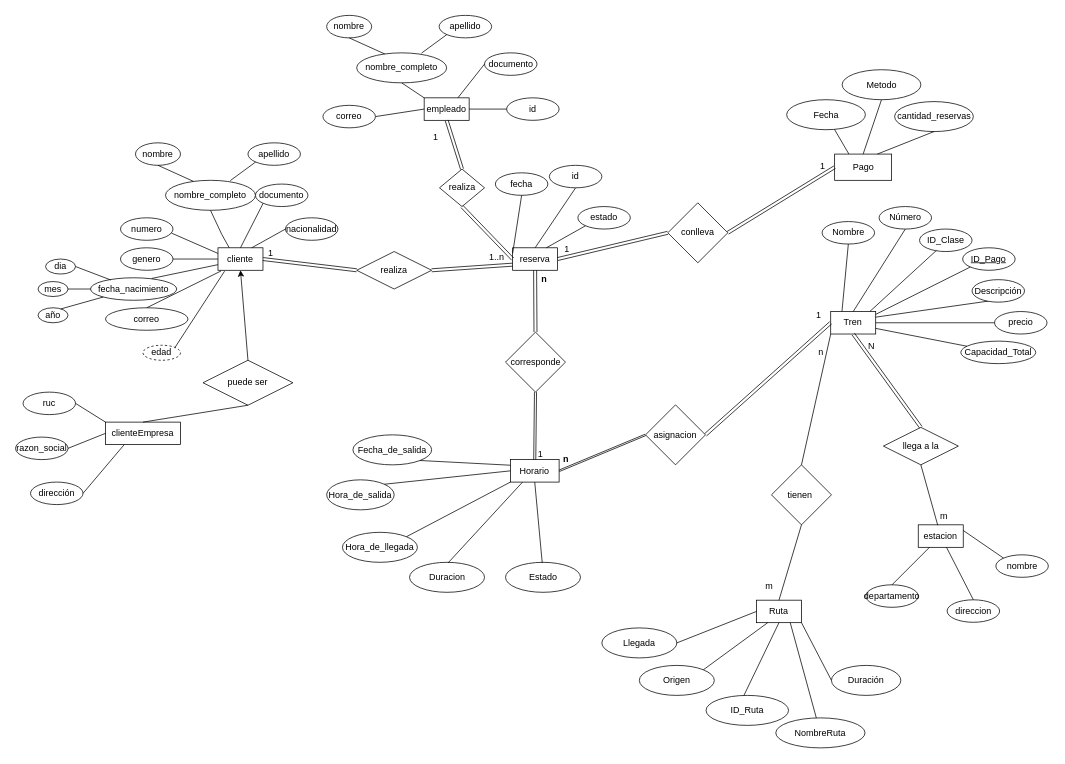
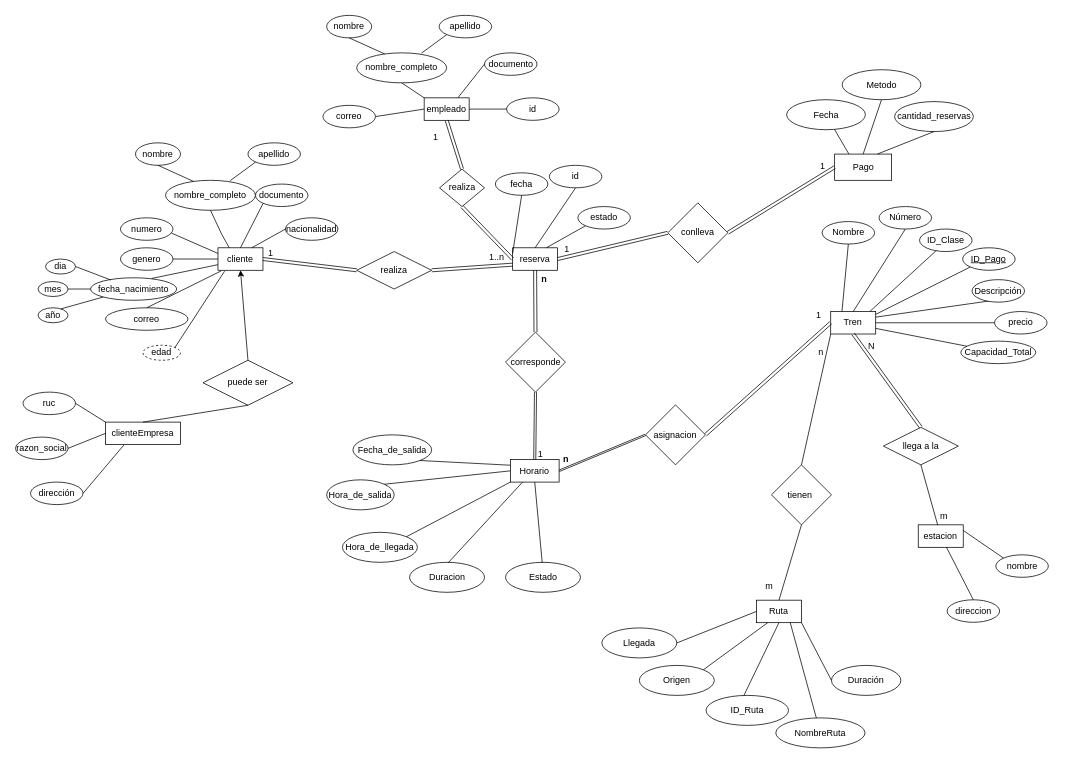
(911, 566) -> none
(892, 596) -> none
